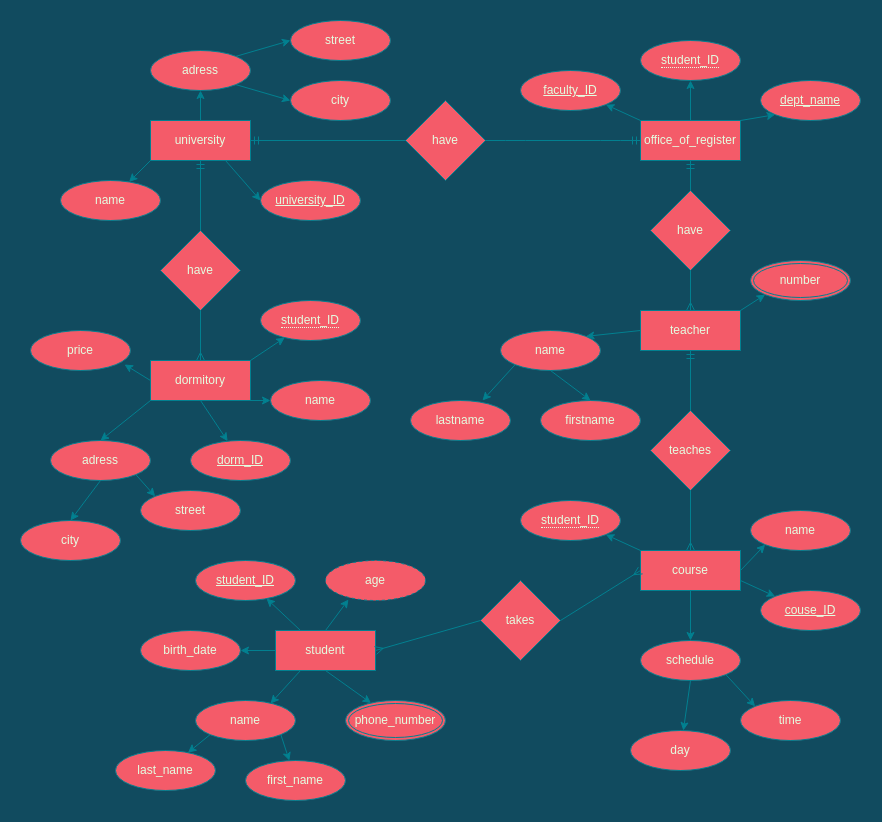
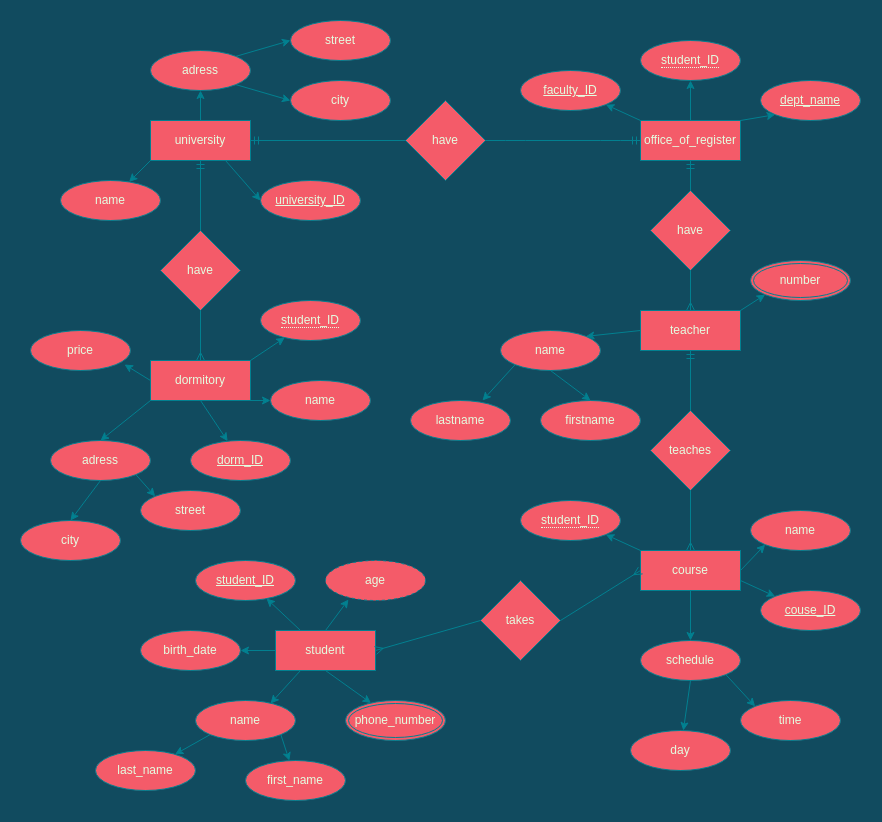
(166, 771) -> (146, 771)
